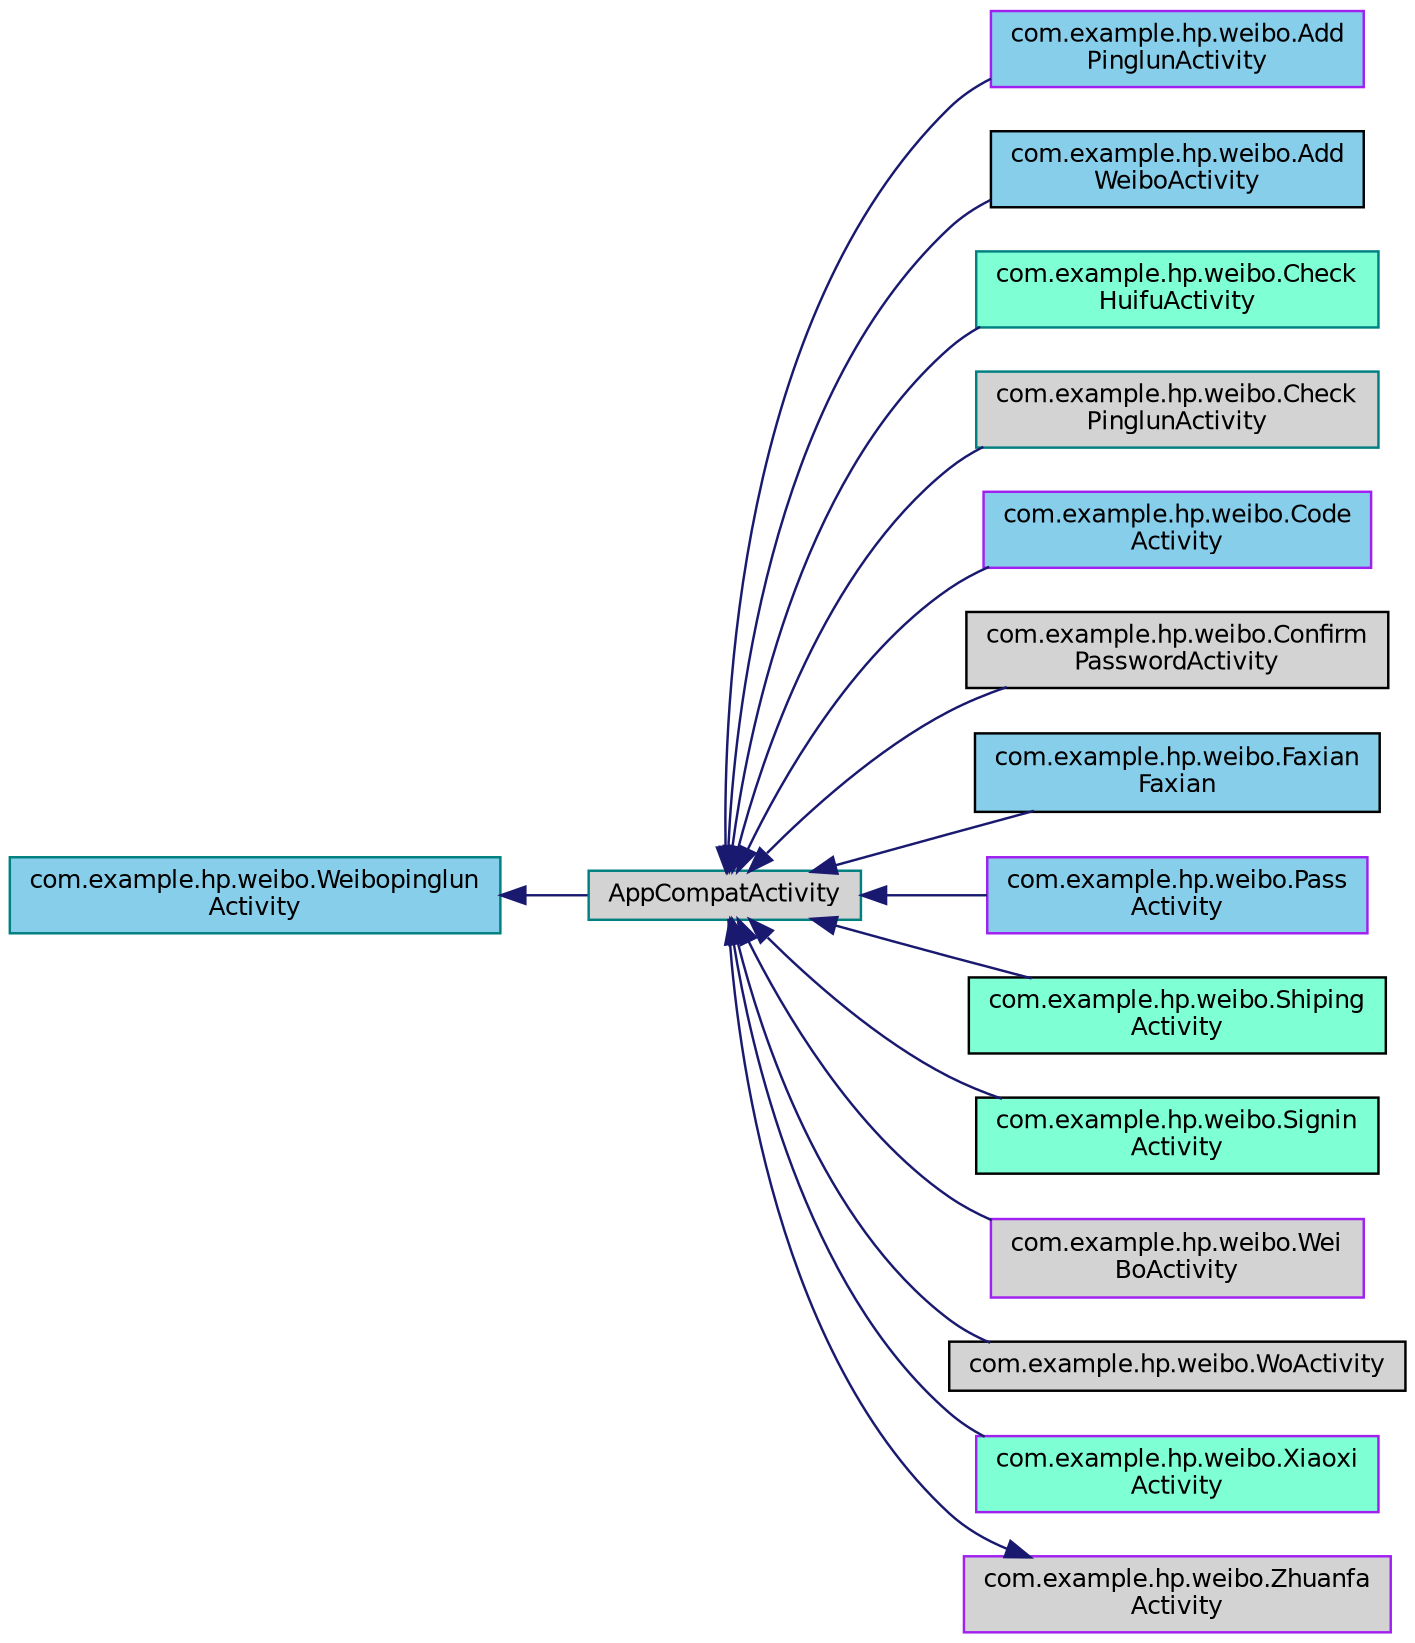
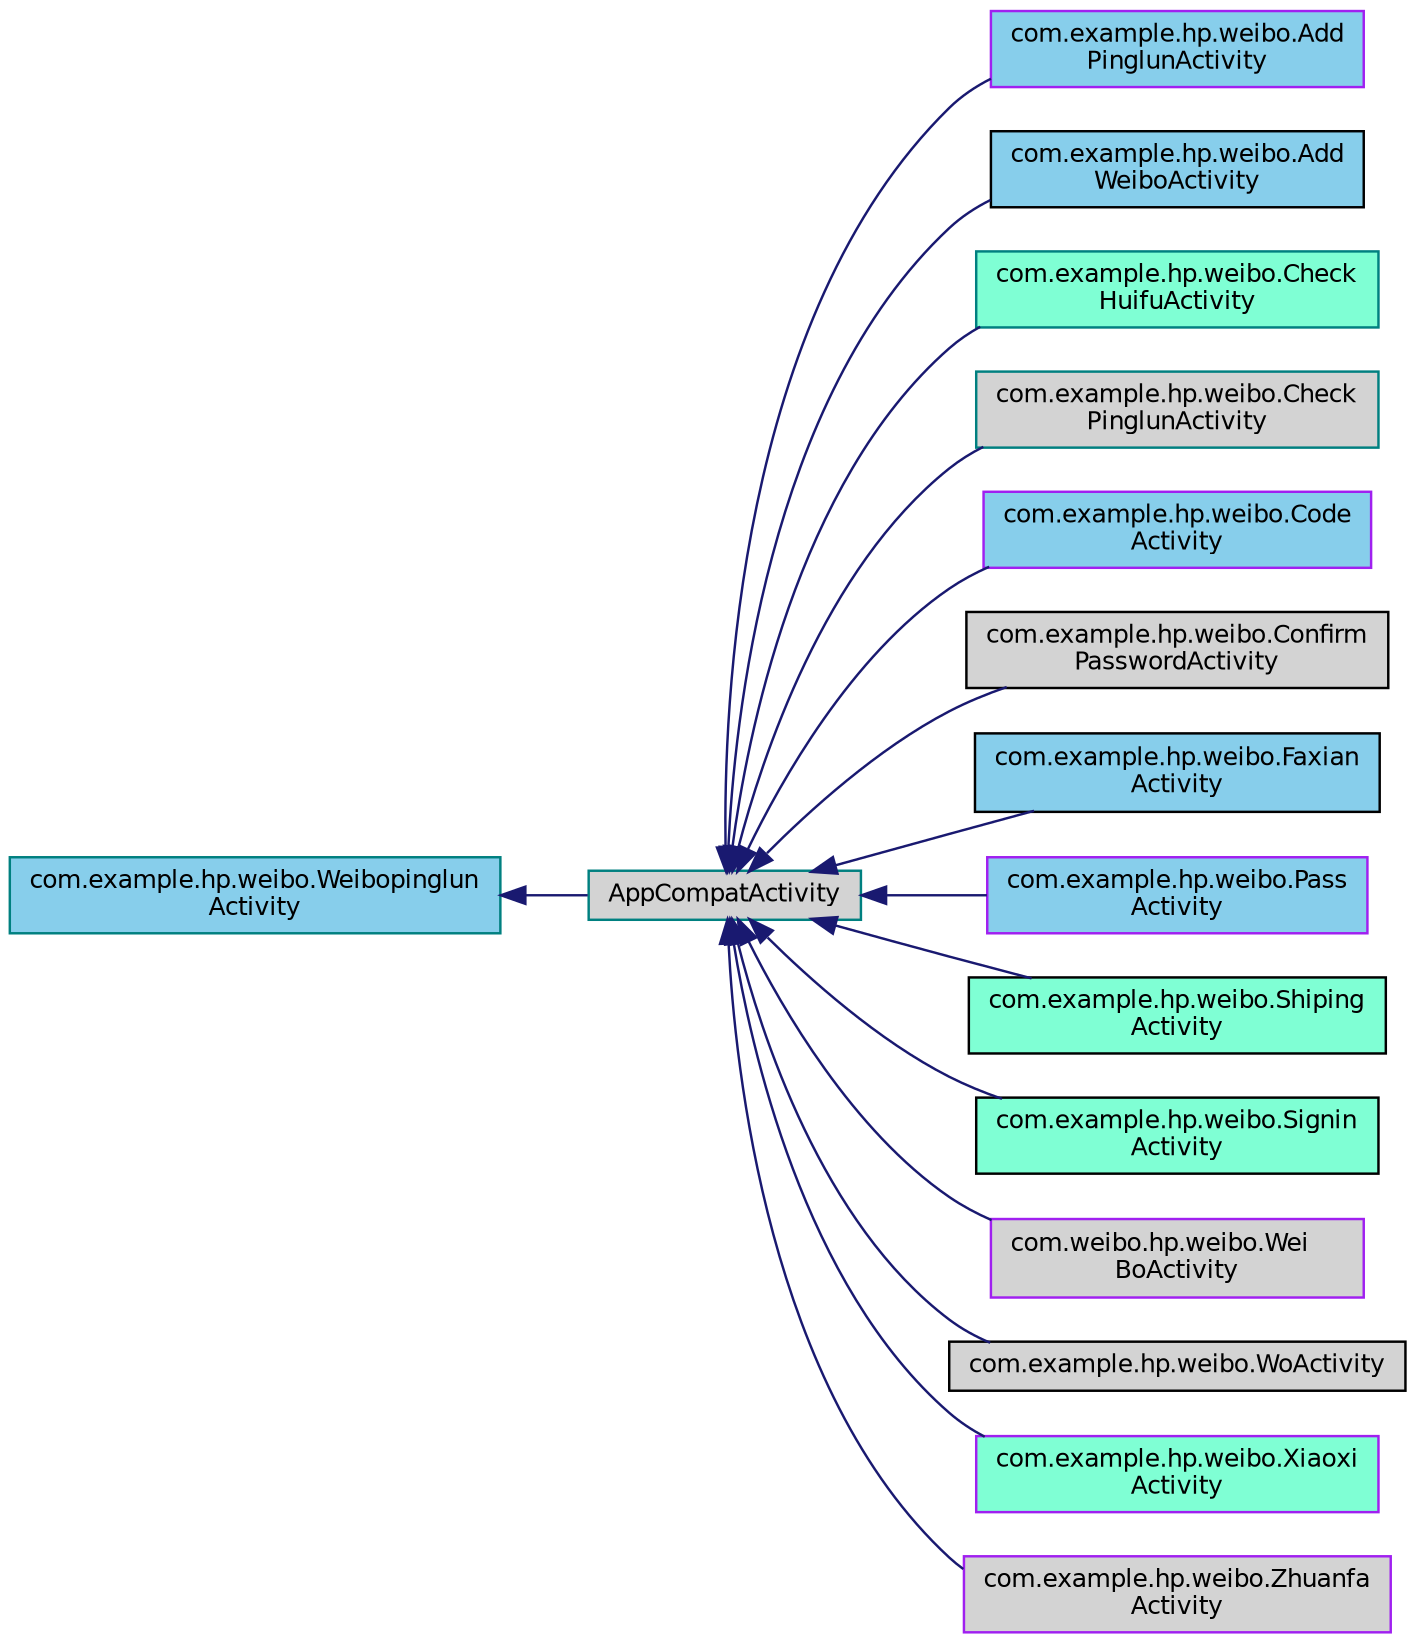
(1177, 773) -> (1177, 773)
(1177, 1258) -> (1177, 1258)
(798, 1269) -> (788, 1280)
